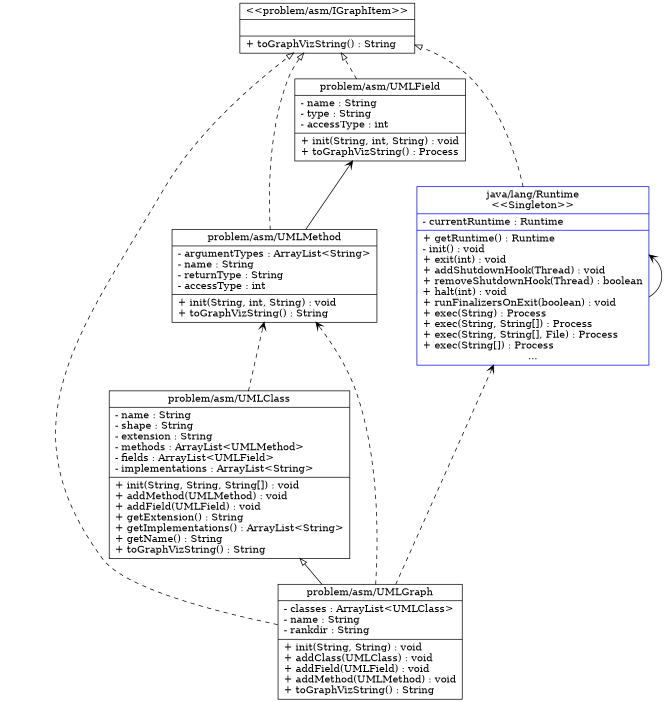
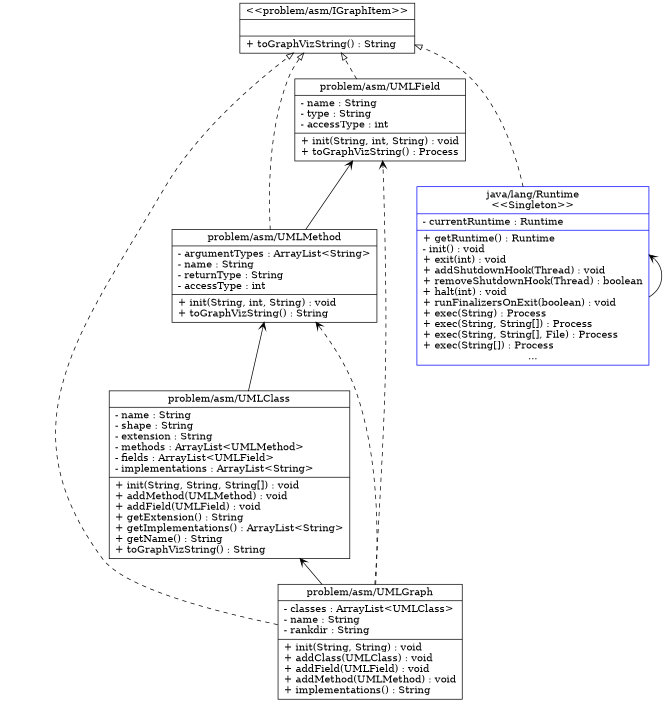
(255, 360) -> (255, 360)
(443, 478) -> (385, 376)
(313, 574) -> (313, 574)
(359, 690) -> (357, 690)
